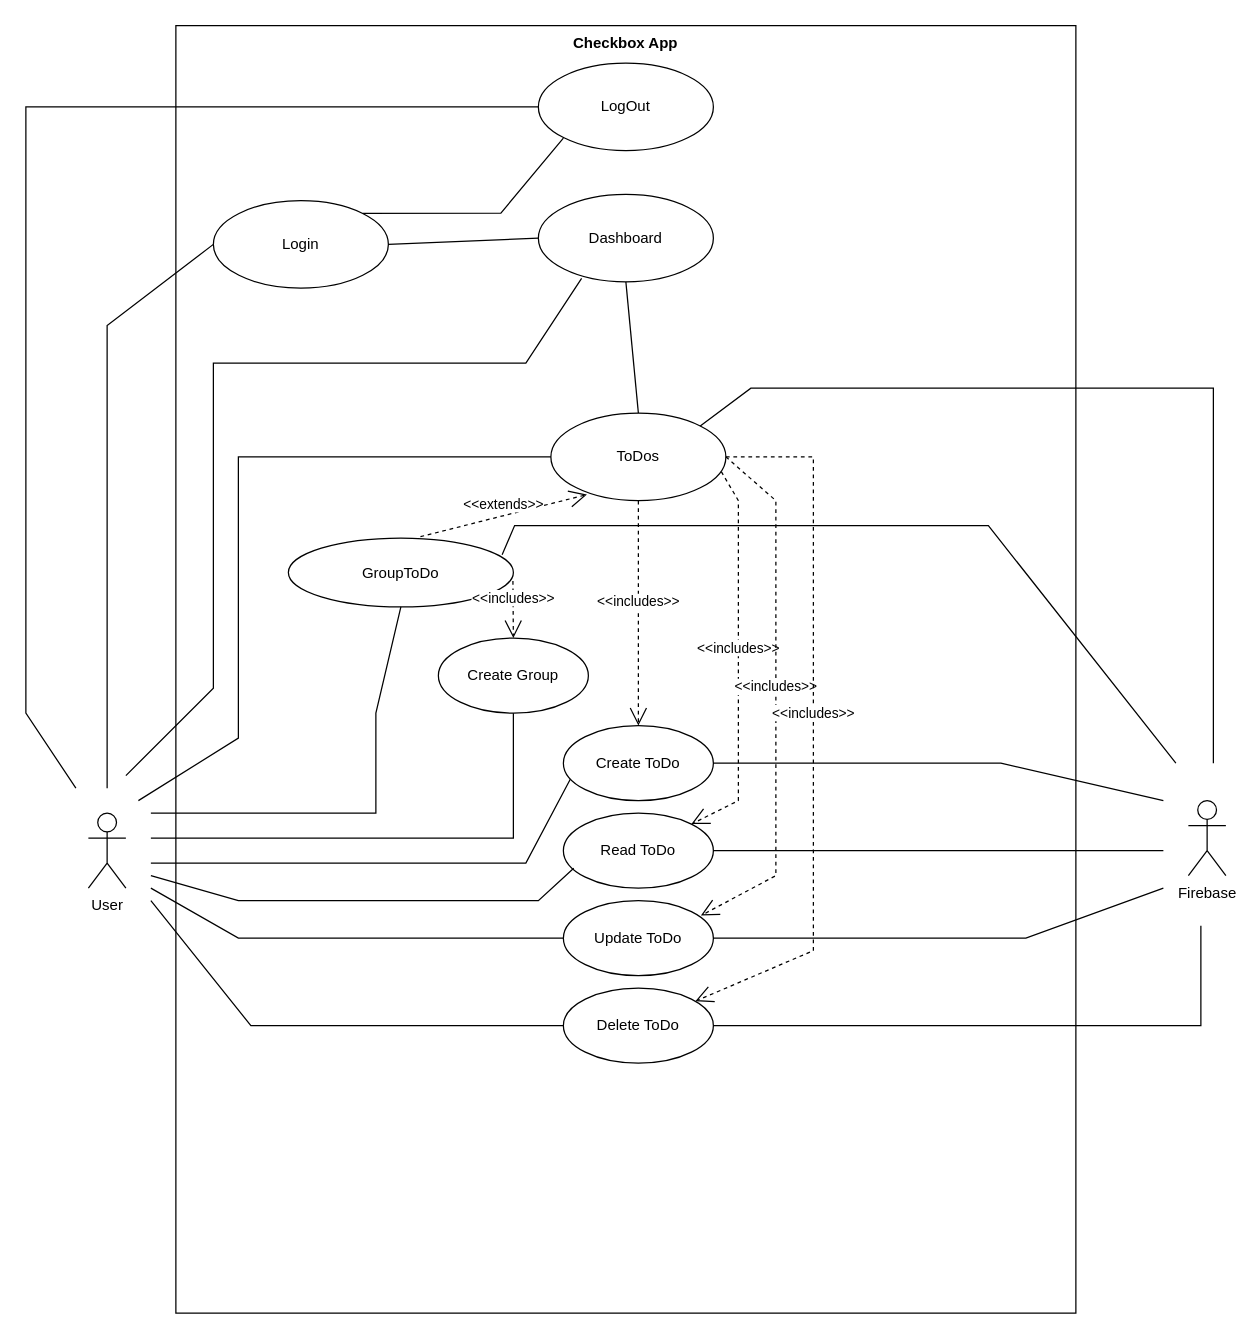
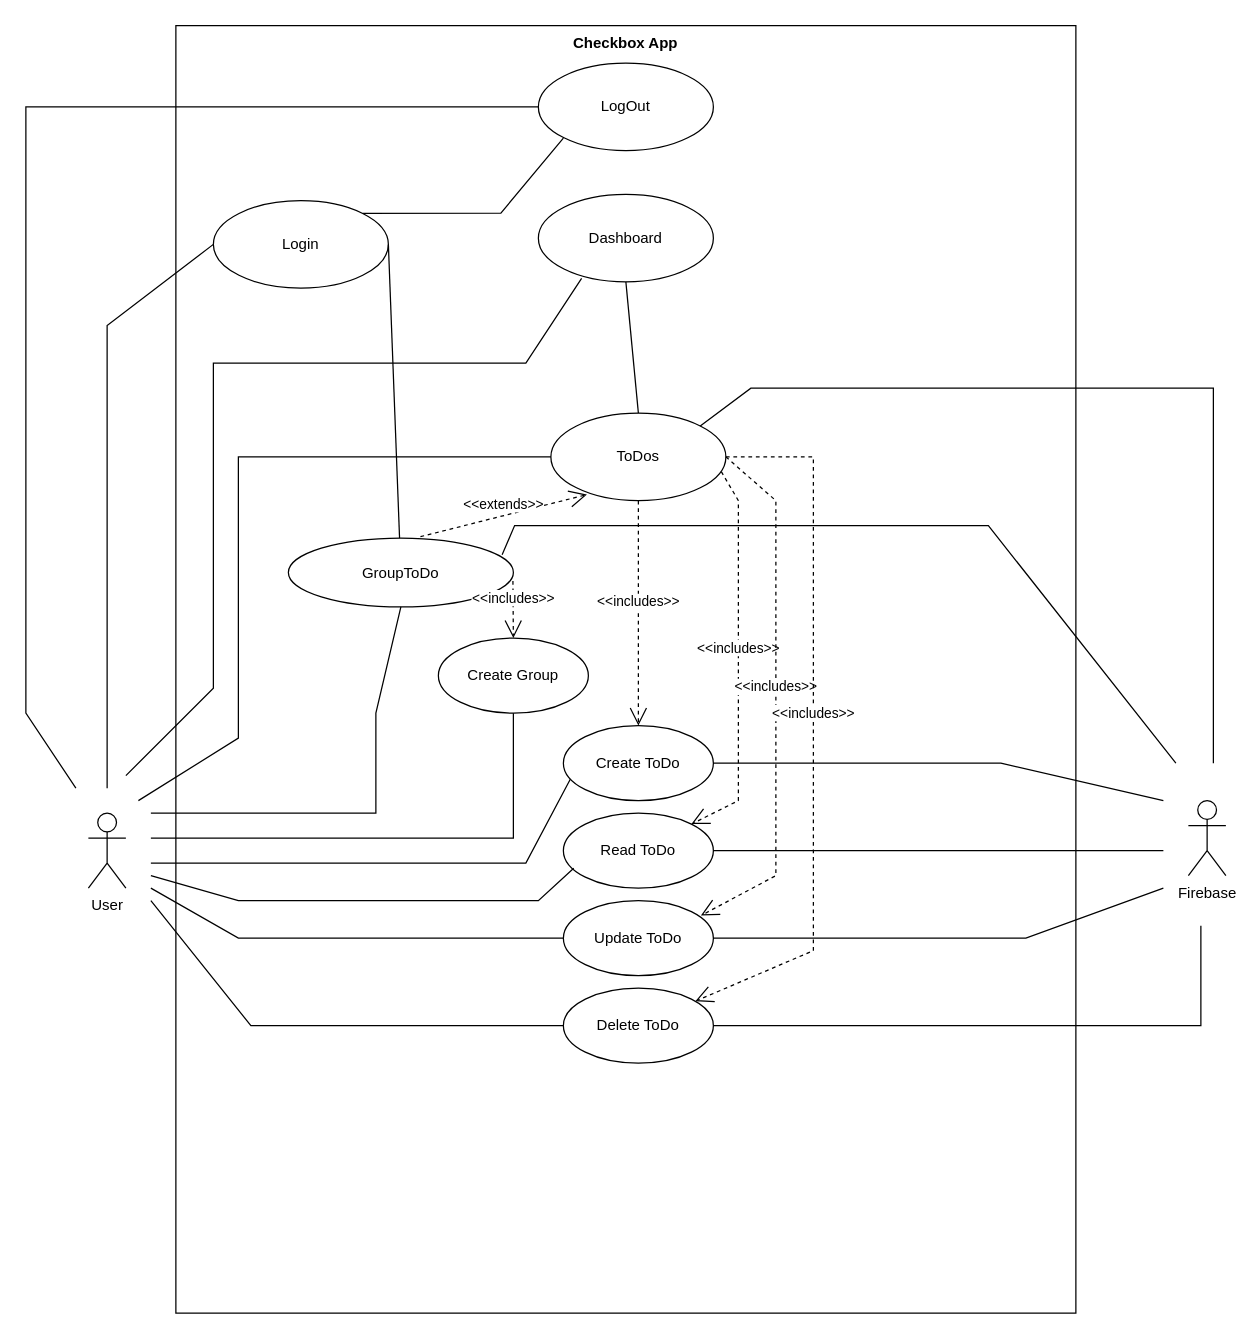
(463, 241) -> (394, 391)
